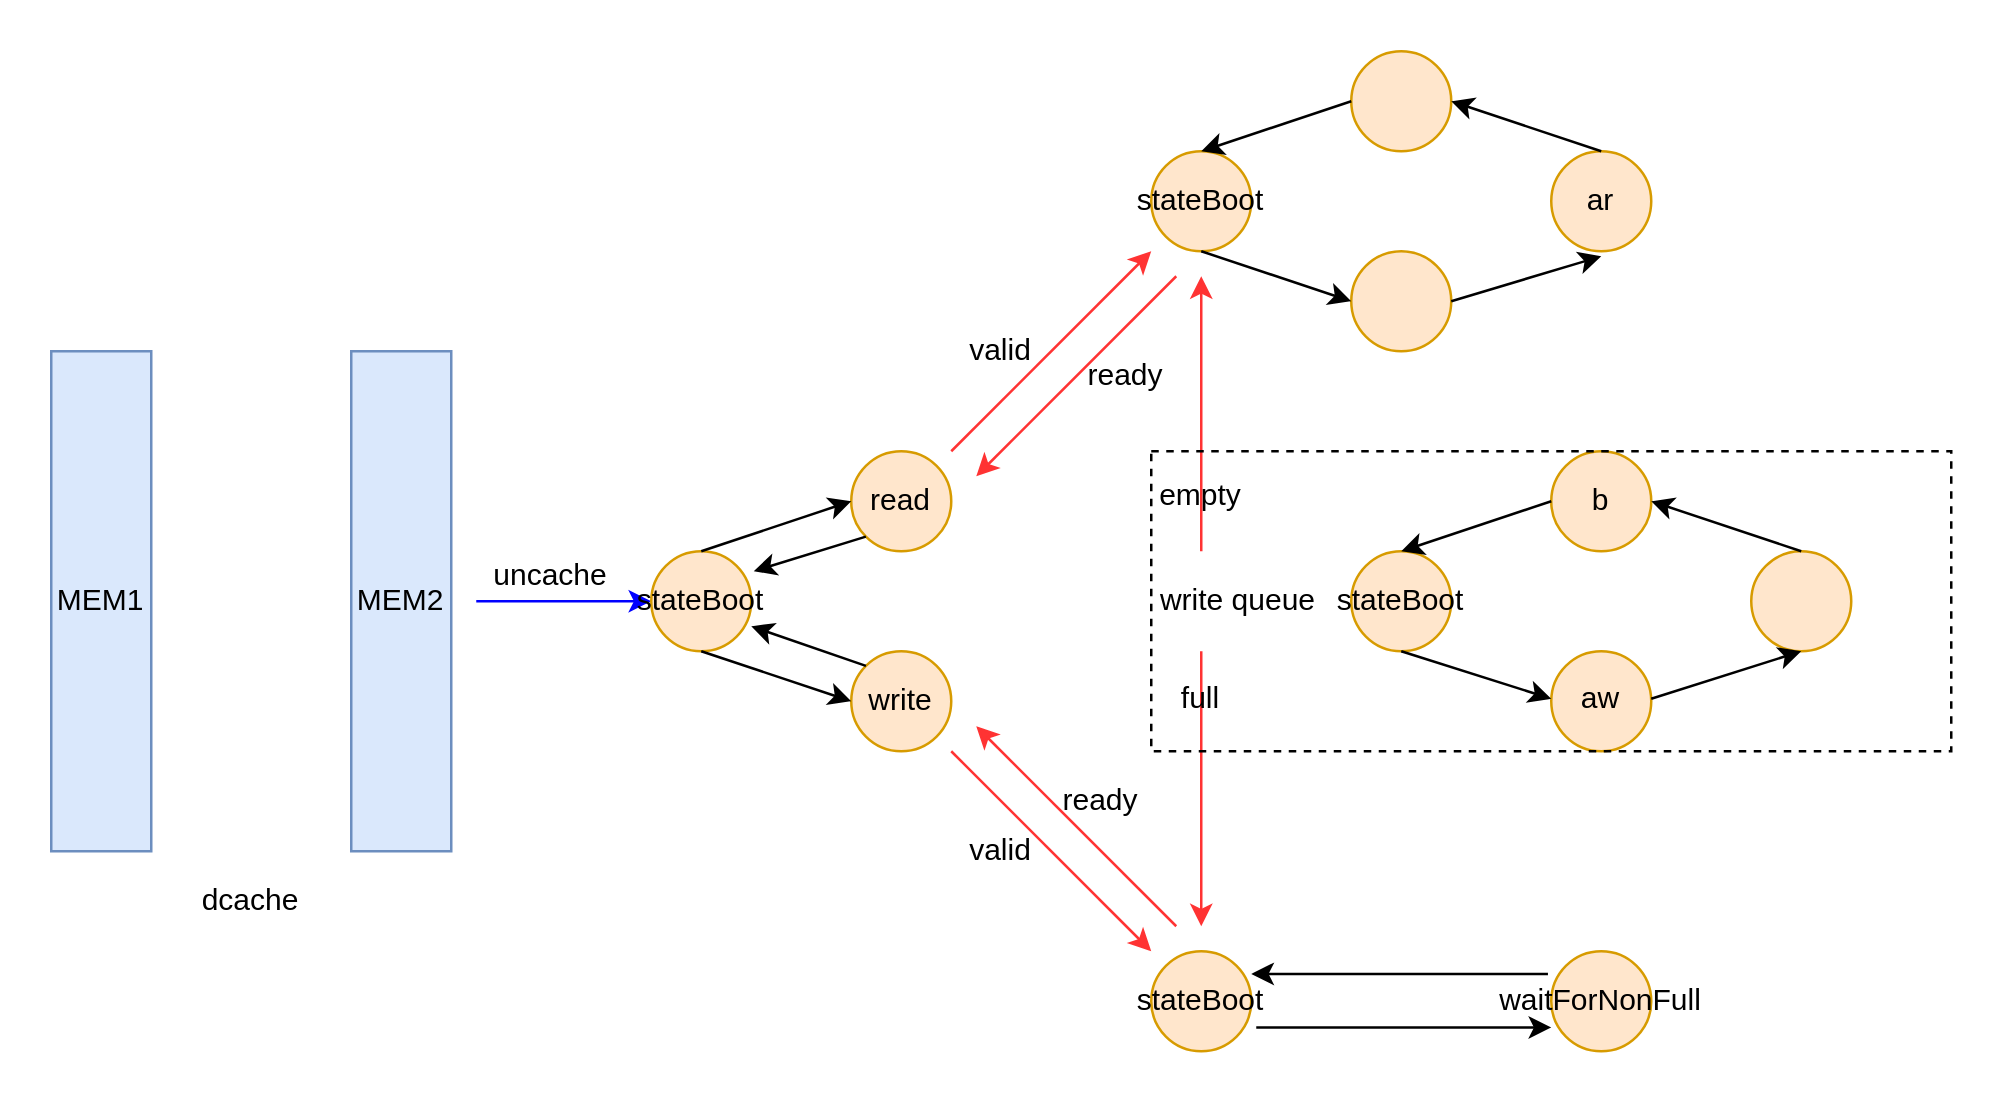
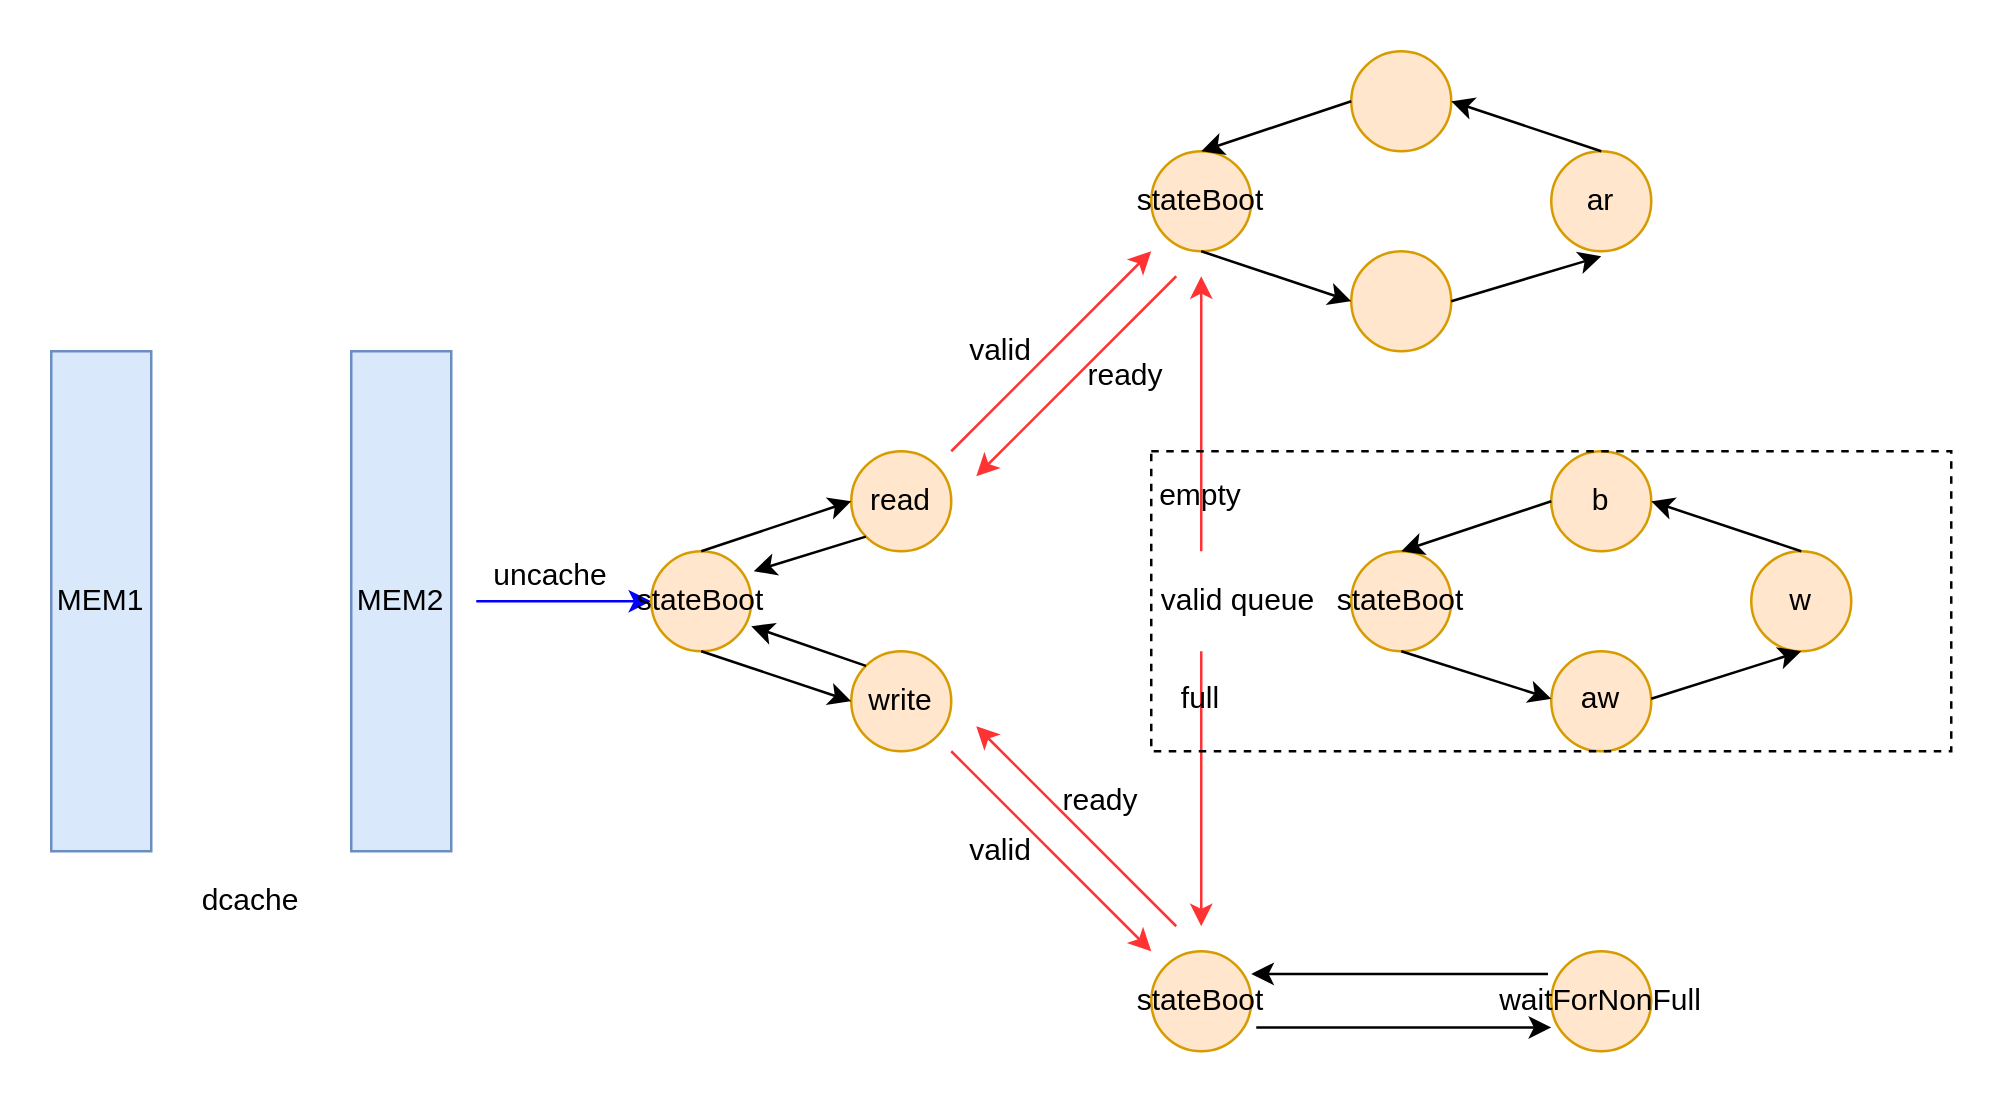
(1239, 601) -> (1239, 601)
none -> (1801, 601)
